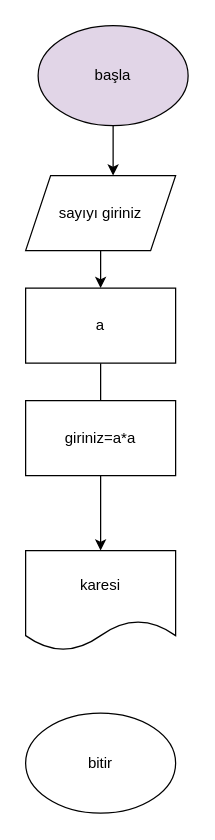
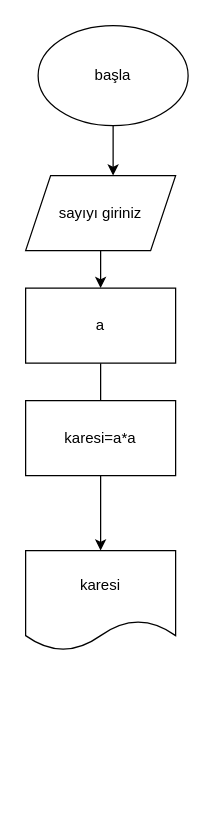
(113, 76) -> (113, 76)
(101, 438) -> (101, 438)
(101, 763) -> none
